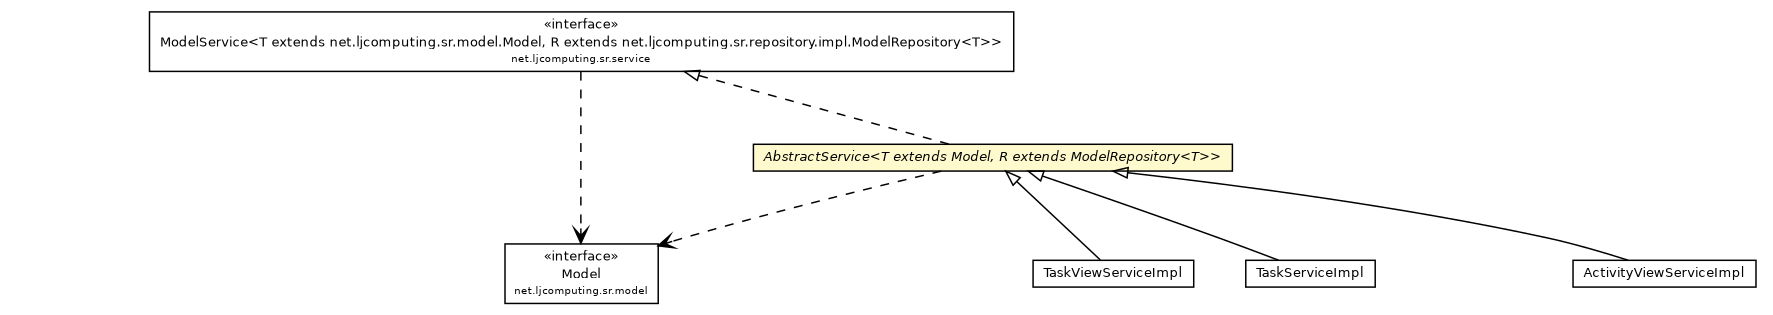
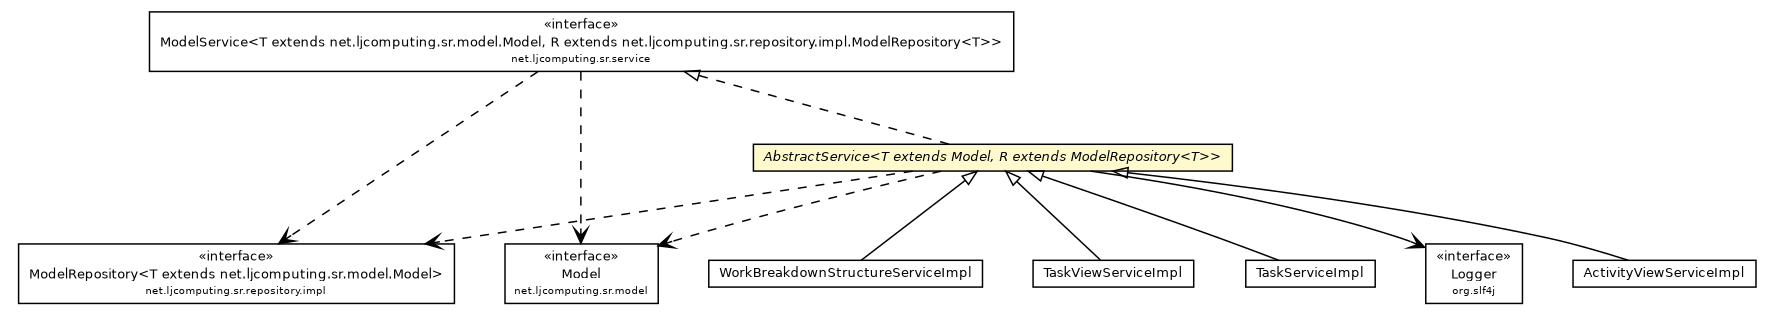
none -> (236, 274)
none -> (846, 274)
none -> (1473, 274)
